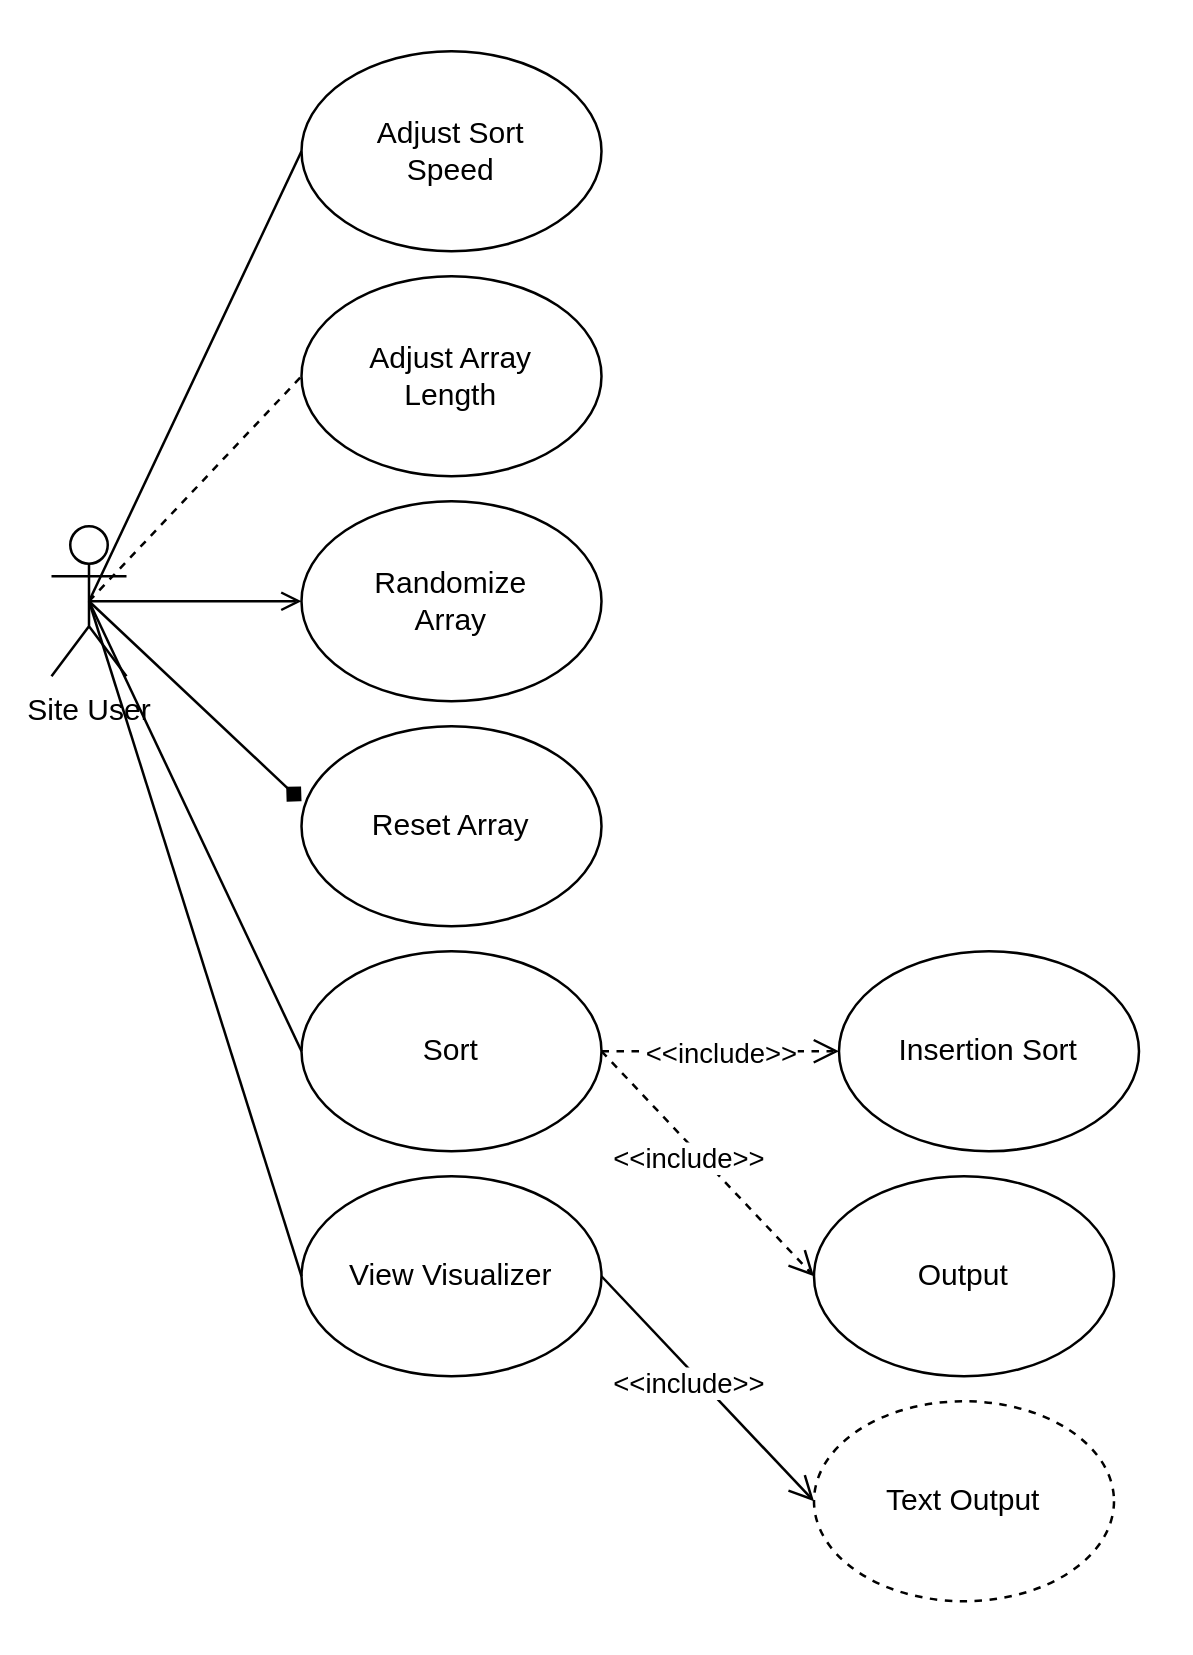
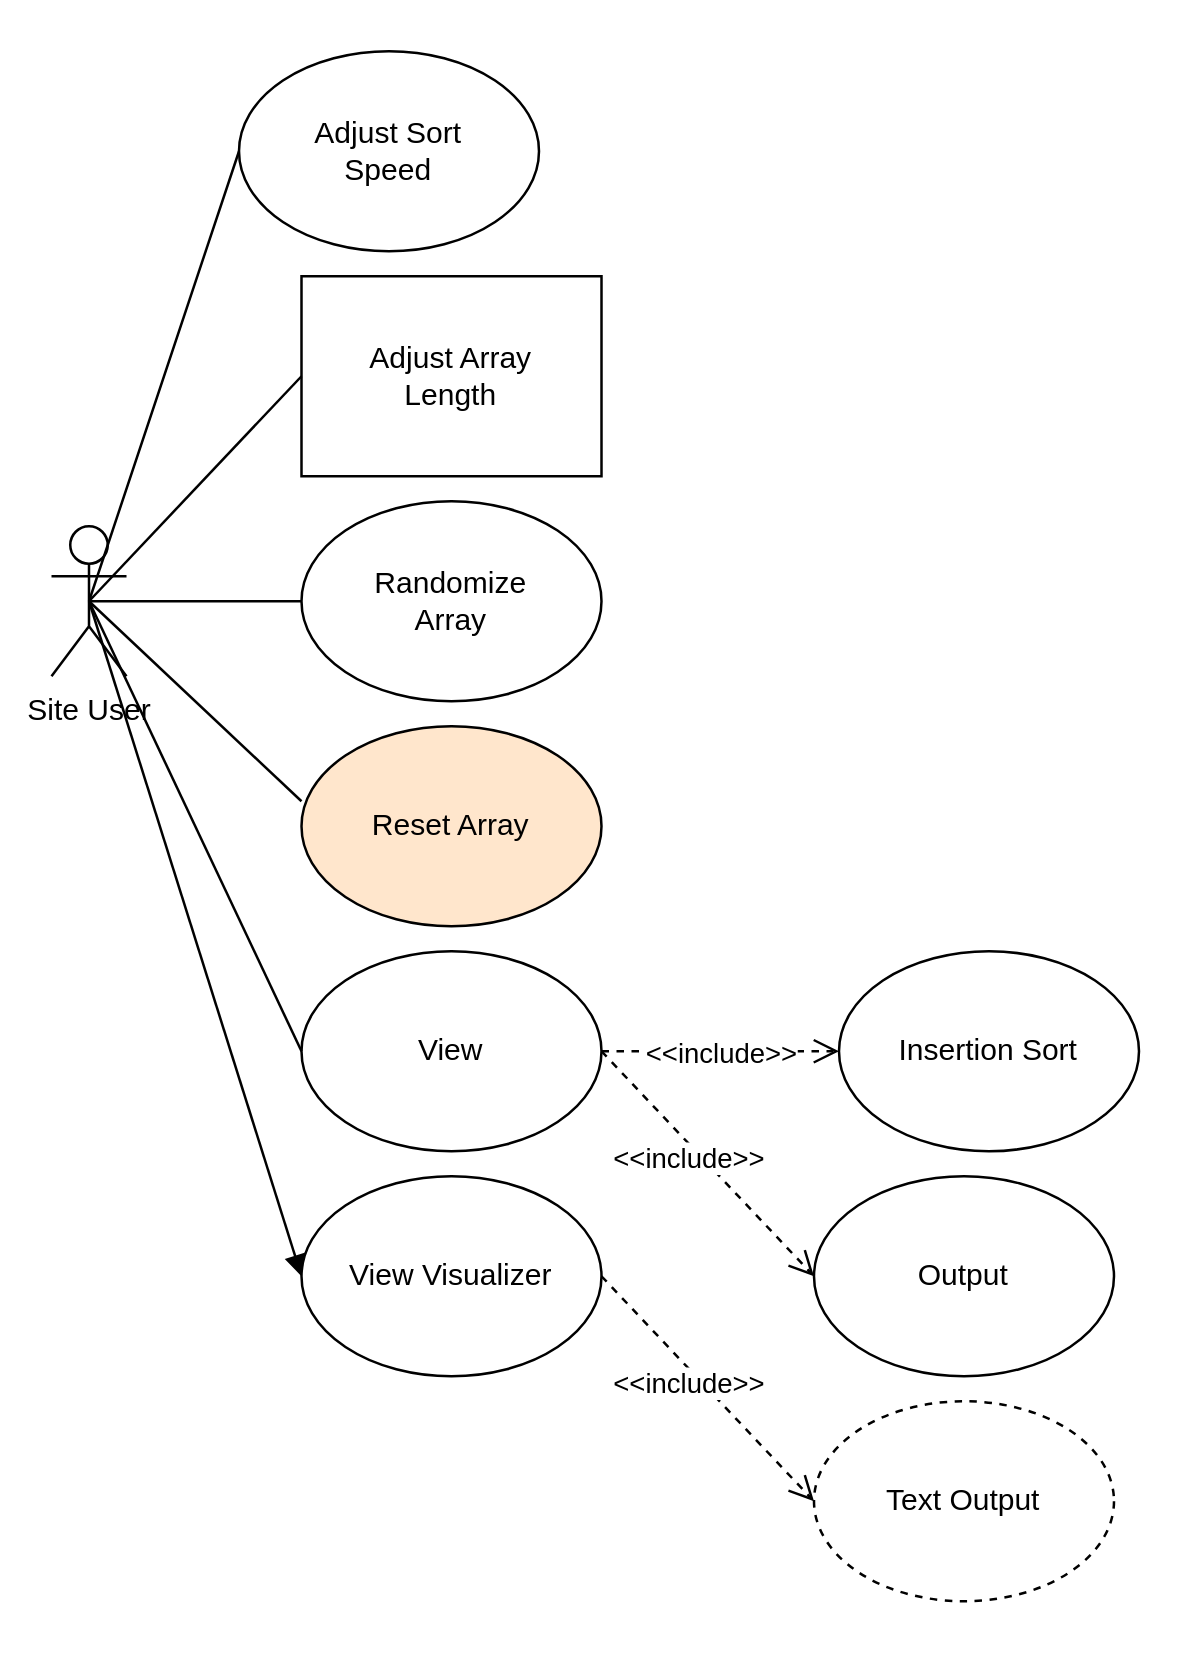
(451, 151) -> (389, 151)
(451, 376) -> (451, 376)
(206, 477) -> (206, 477)
(293, 601) -> (294, 601)
(286, 787) -> (293, 794)
(451, 826) -> (451, 826)
(451, 1051) -> (451, 1051)
(297, 1263) -> (295, 1255)
(762, 1447) -> (762, 1447)
